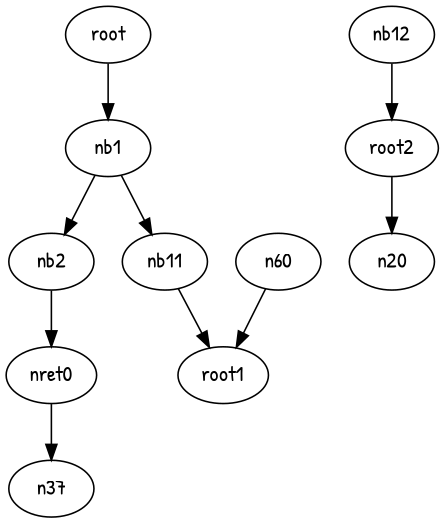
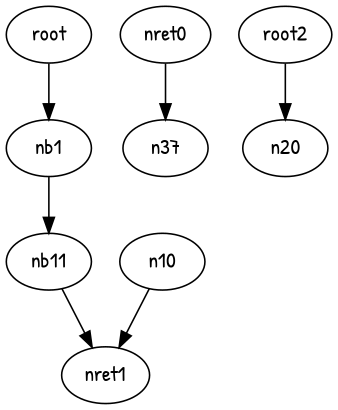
(392, 35) -> none
(51, 262) -> none
(278, 262) -> (162, 262)
(223, 375) -> (106, 375)
